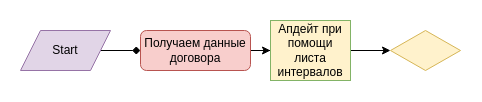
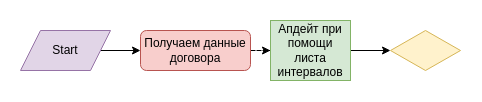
(132, 51) -> (132, 51)
(254, 51) -> (254, 51)
(311, 51) -> (311, 51)
